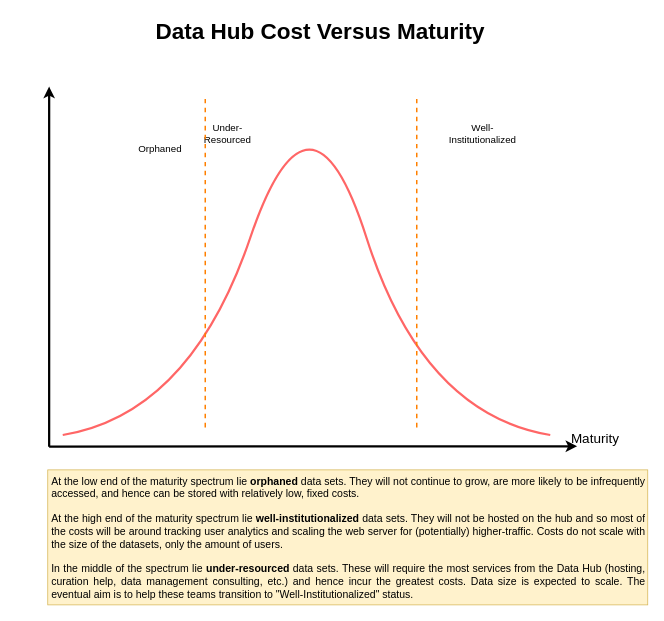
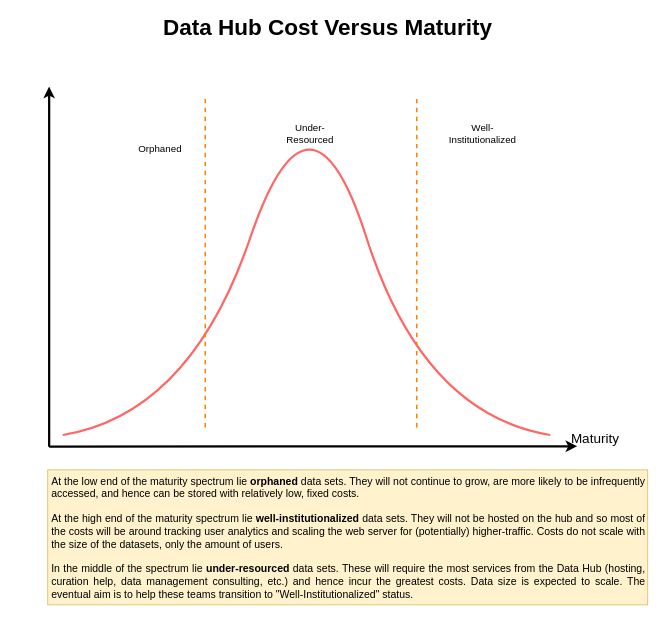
(320, 33) -> (327, 29)
(228, 133) -> (310, 133)
